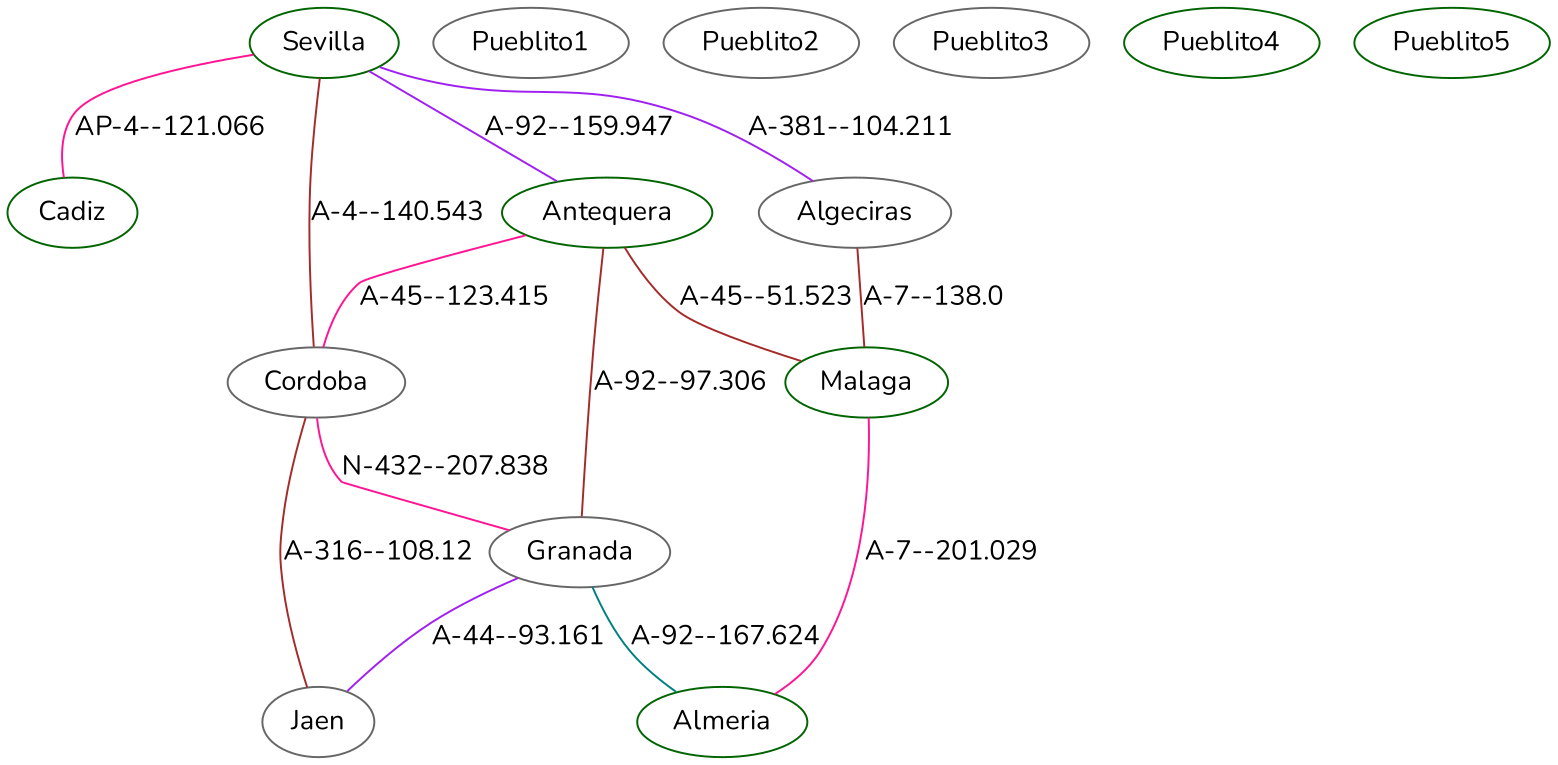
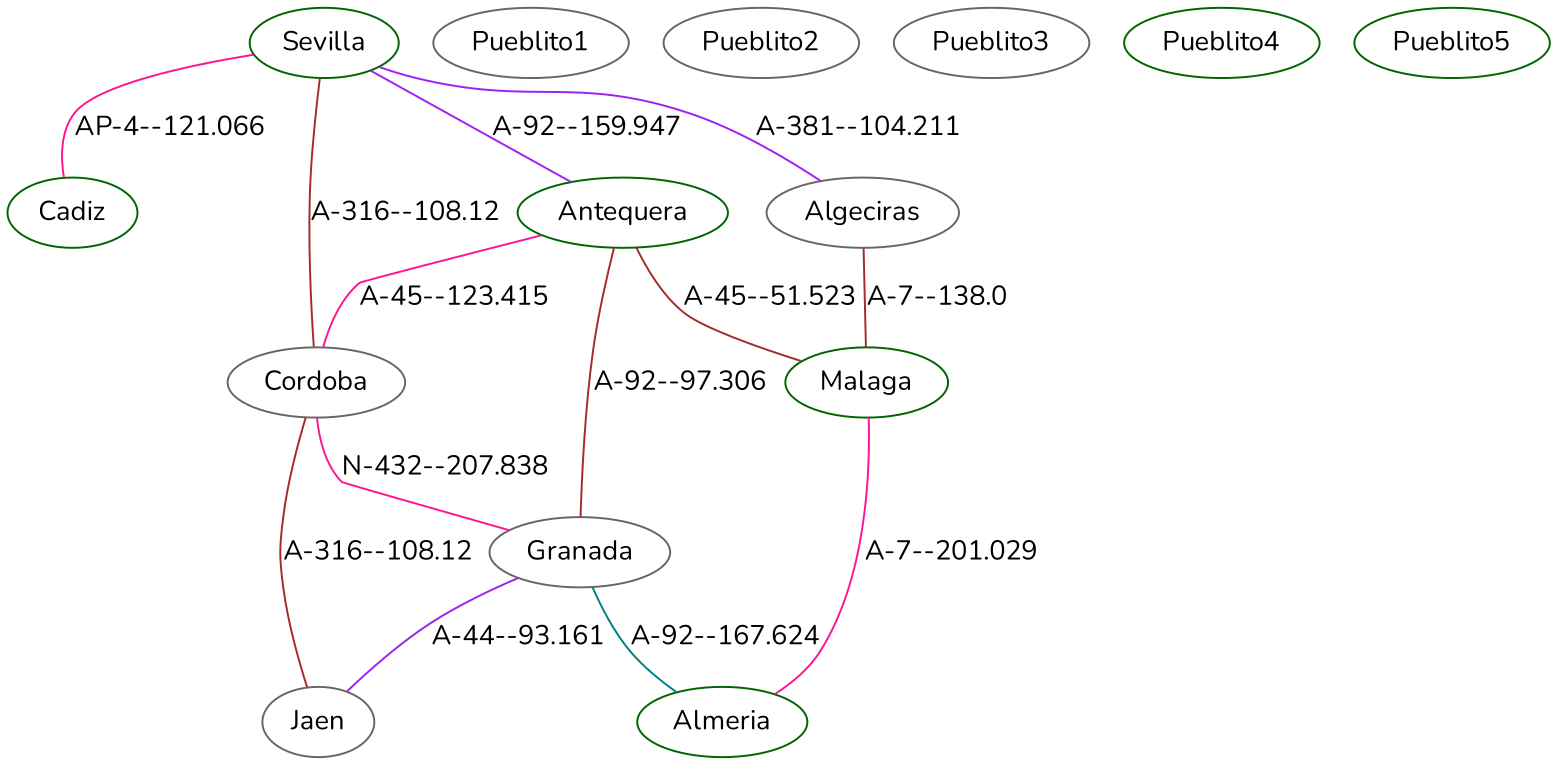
(397, 213) -> (405, 213)
